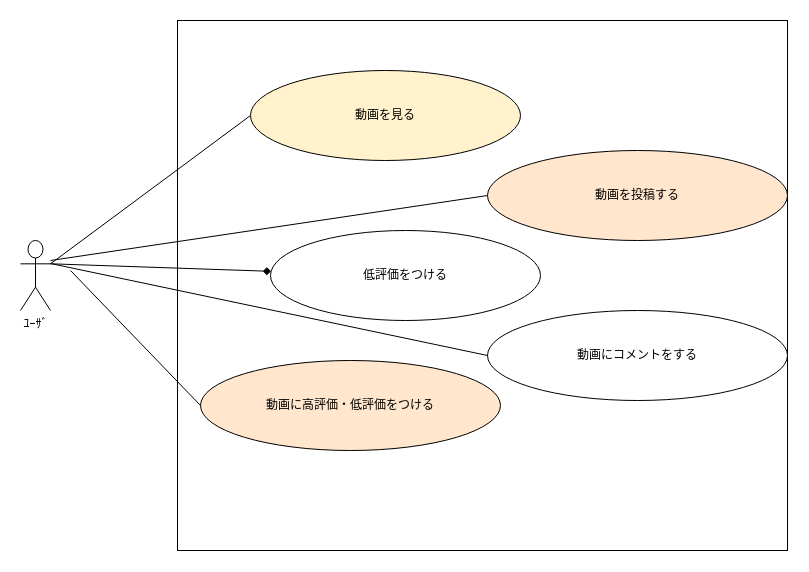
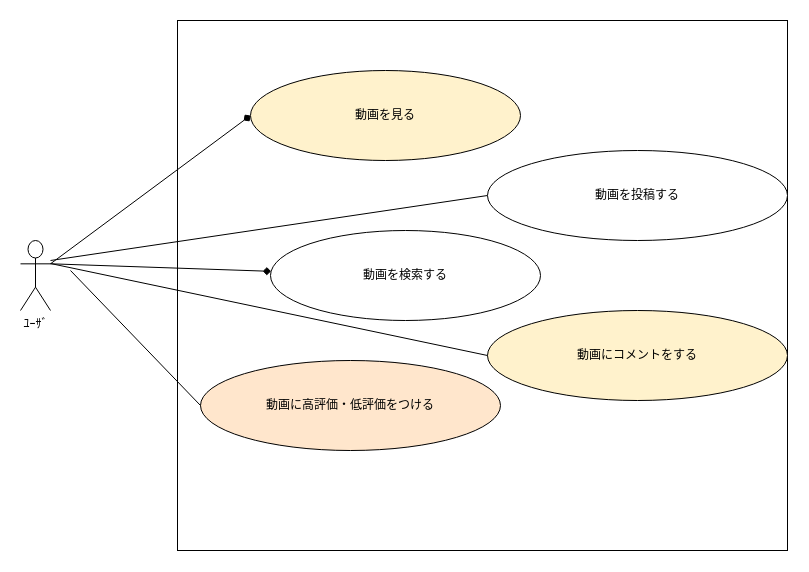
(246, 118) -> (244, 121)
(638, 196) -> (638, 196)
(406, 276) -> (406, 276)
(638, 356) -> (638, 356)
